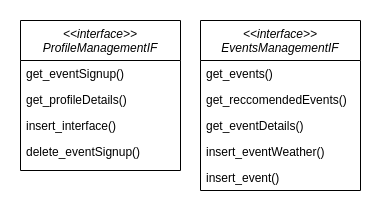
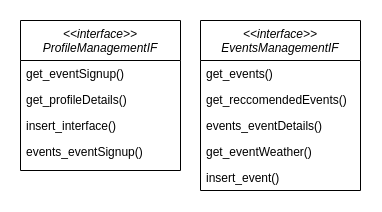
(263, 126) -> (273, 126)
(90, 152) -> (92, 152)
(275, 152) -> (266, 152)
